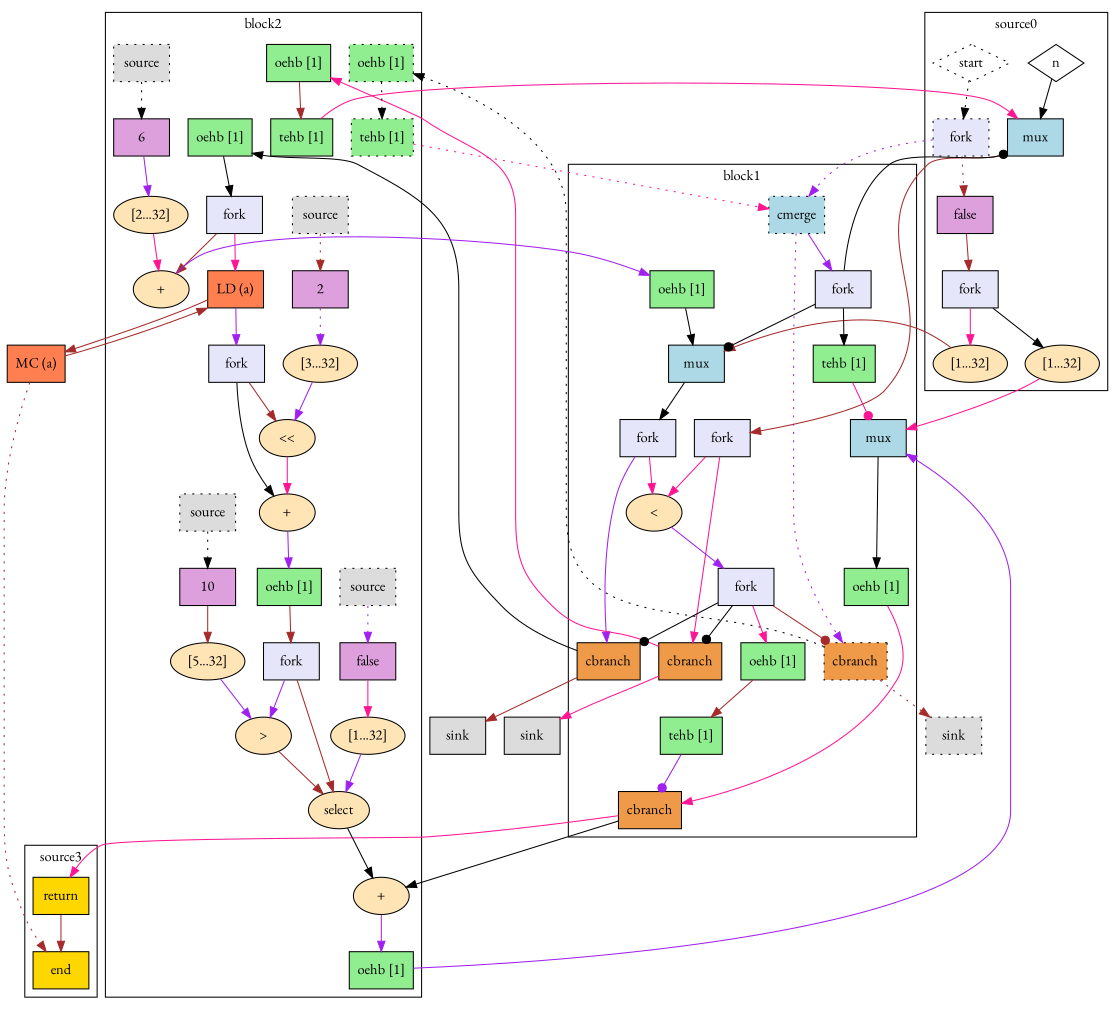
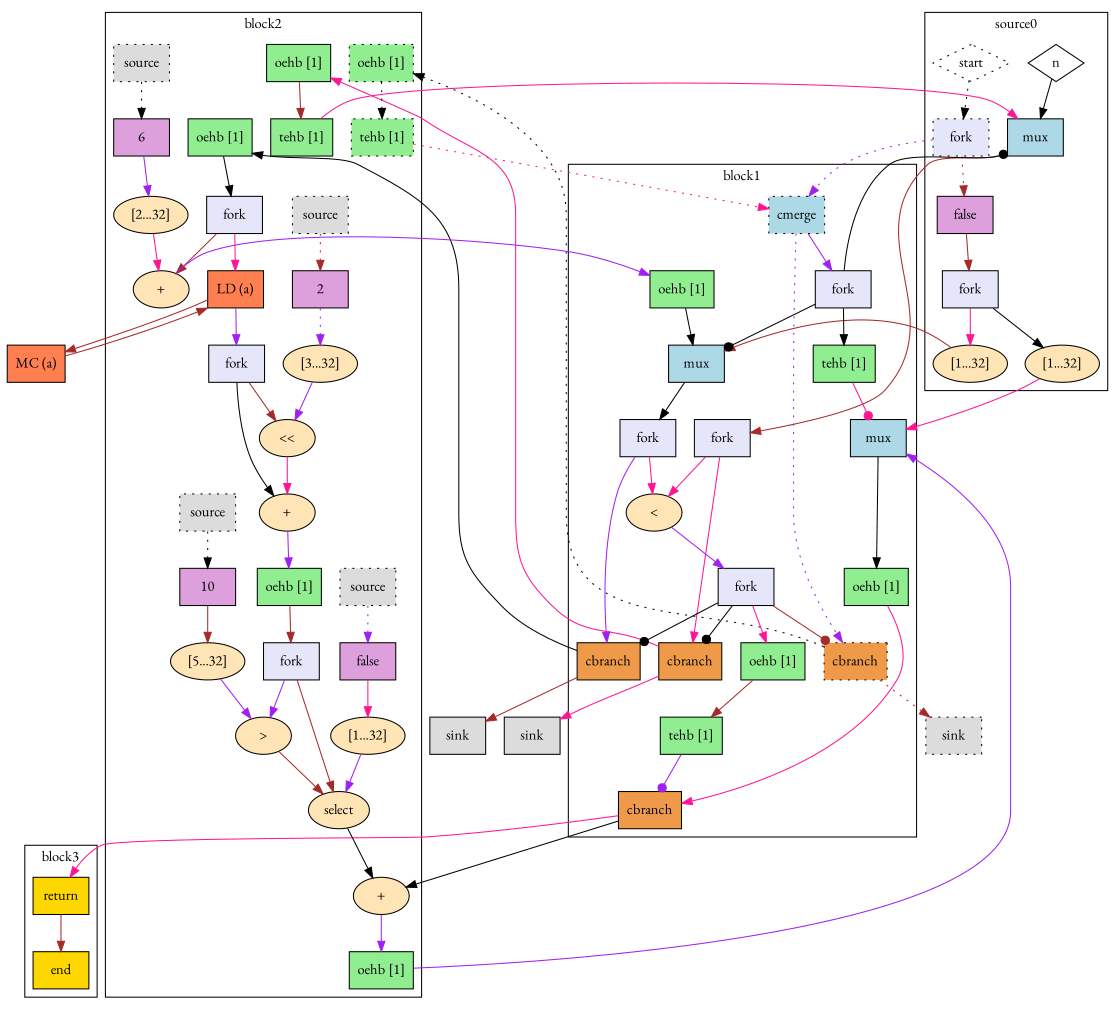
(4, 665) -> none
(61, 857) -> (61, 857)
